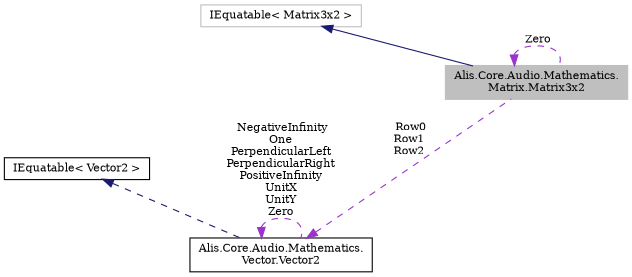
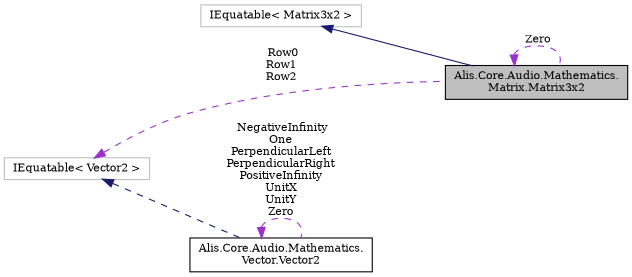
(537, 82) -> (537, 82)
(413, 166) -> (270, 96)
(77, 169) -> (77, 169)
